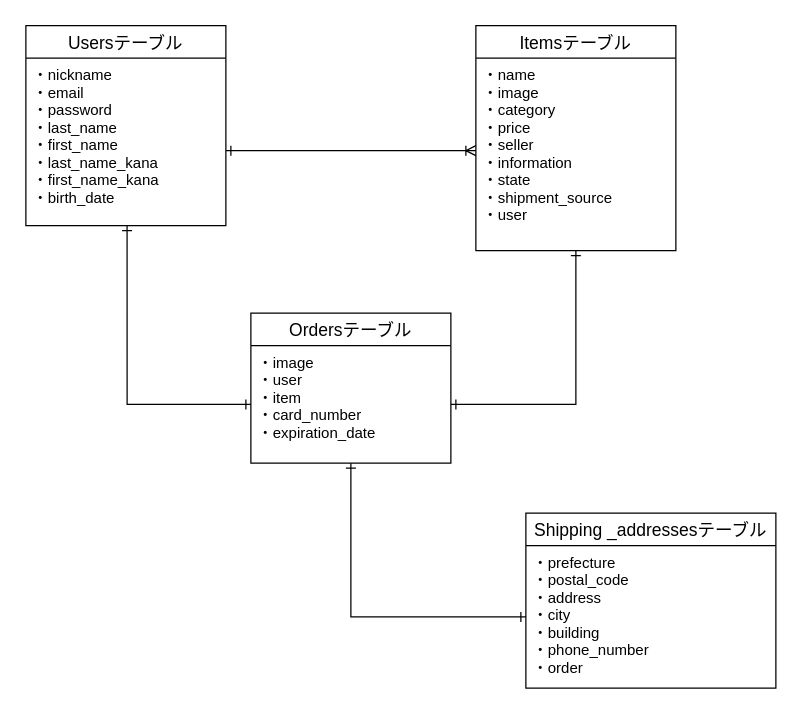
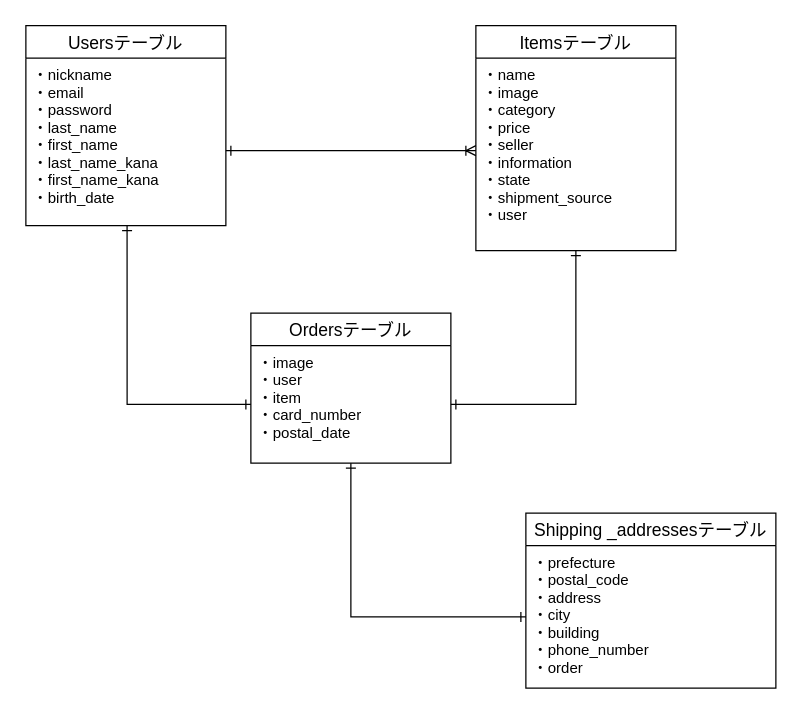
(284, 363) -> (284, 363)
